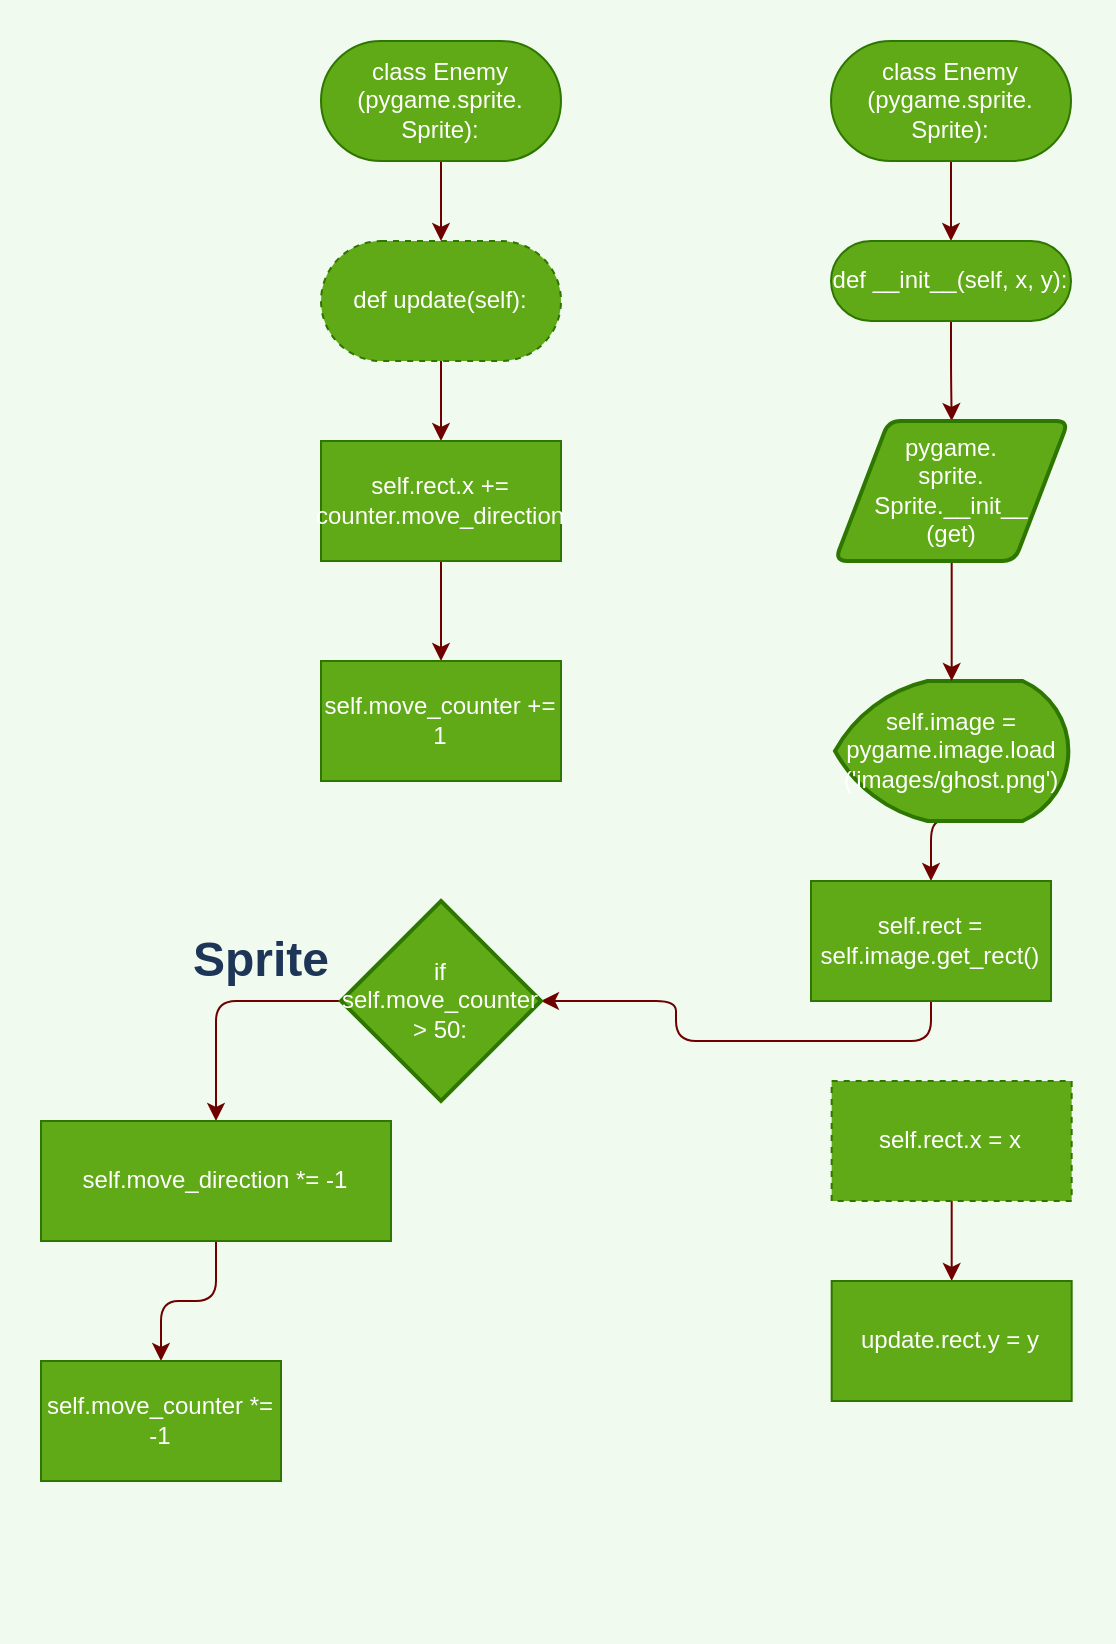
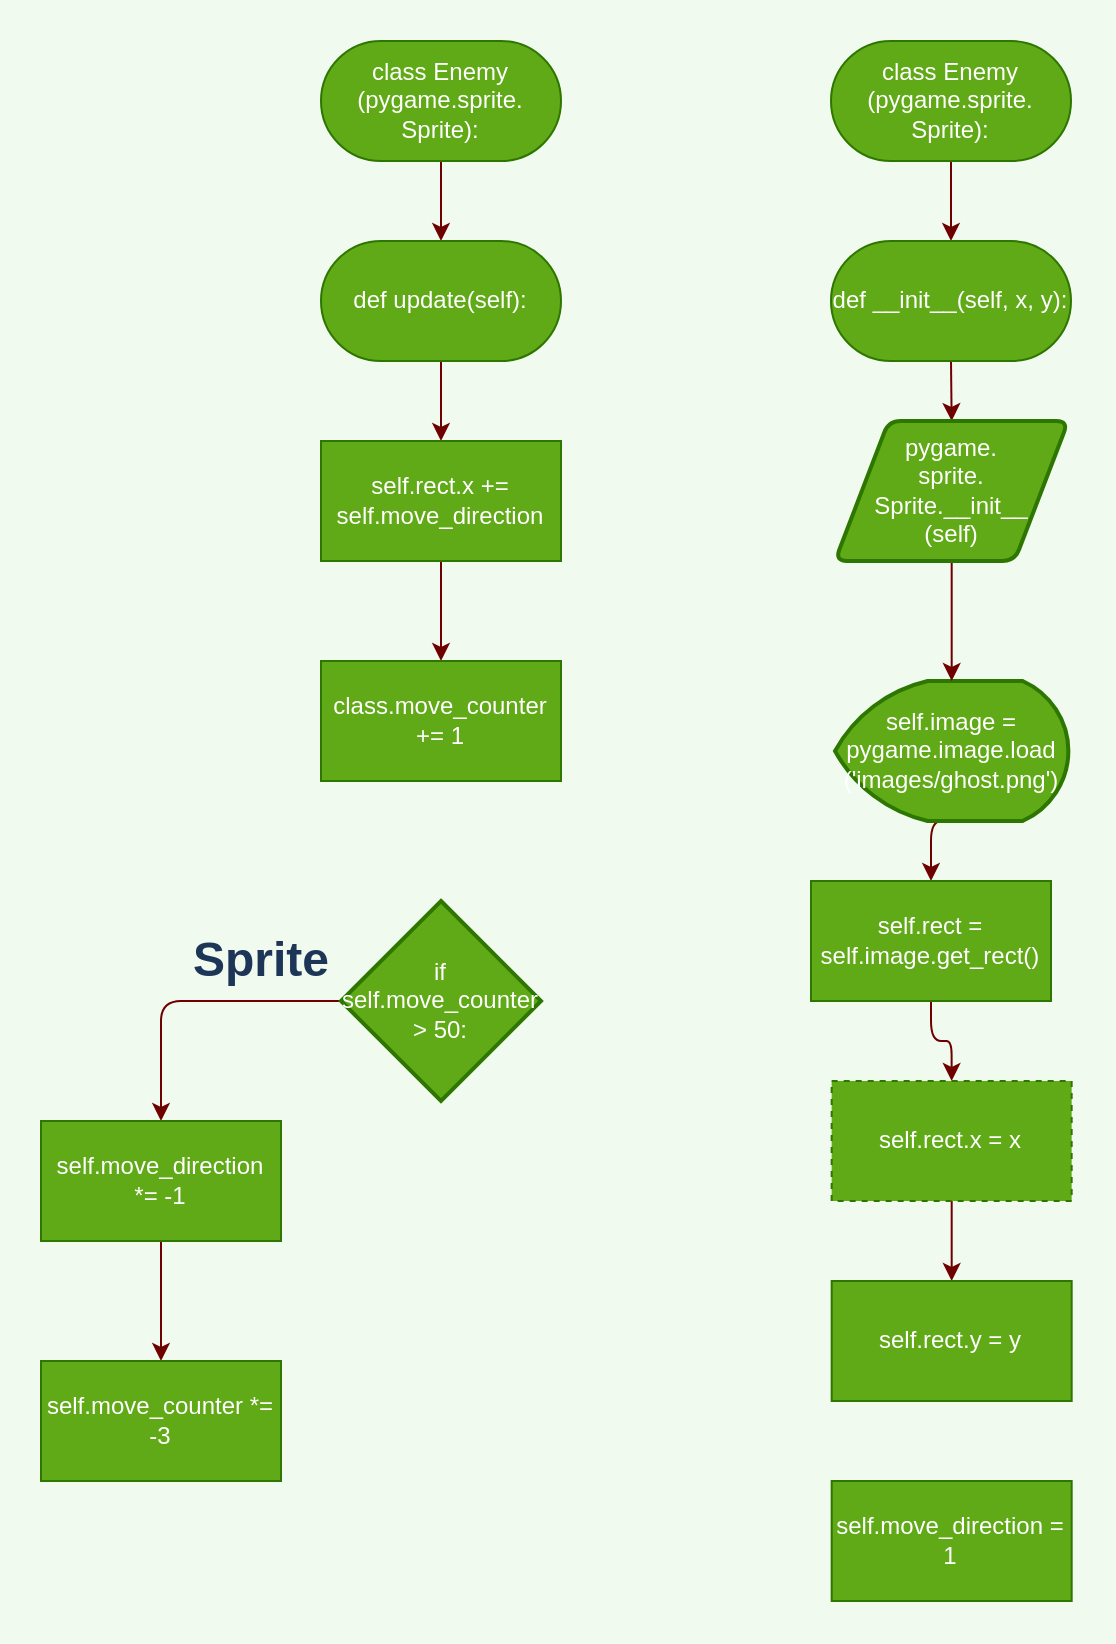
(951, 281) -> (951, 301)
(441, 301) -> (441, 301)
(952, 491) -> (952, 491)
(441, 501) -> (441, 501)
(441, 721) -> (441, 721)
(737, 1041) -> (948, 1042)
(216, 1181) -> (161, 1181)
(951, 1341) -> (951, 1341)
(161, 1421) -> (161, 1421)
none -> (952, 1541)
